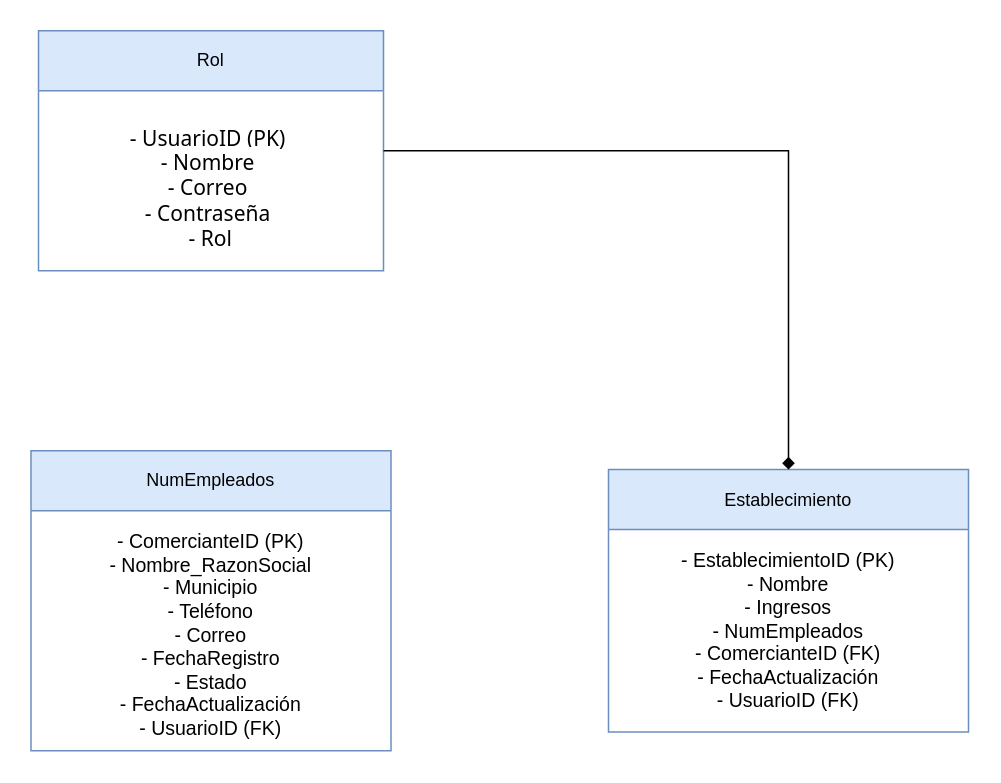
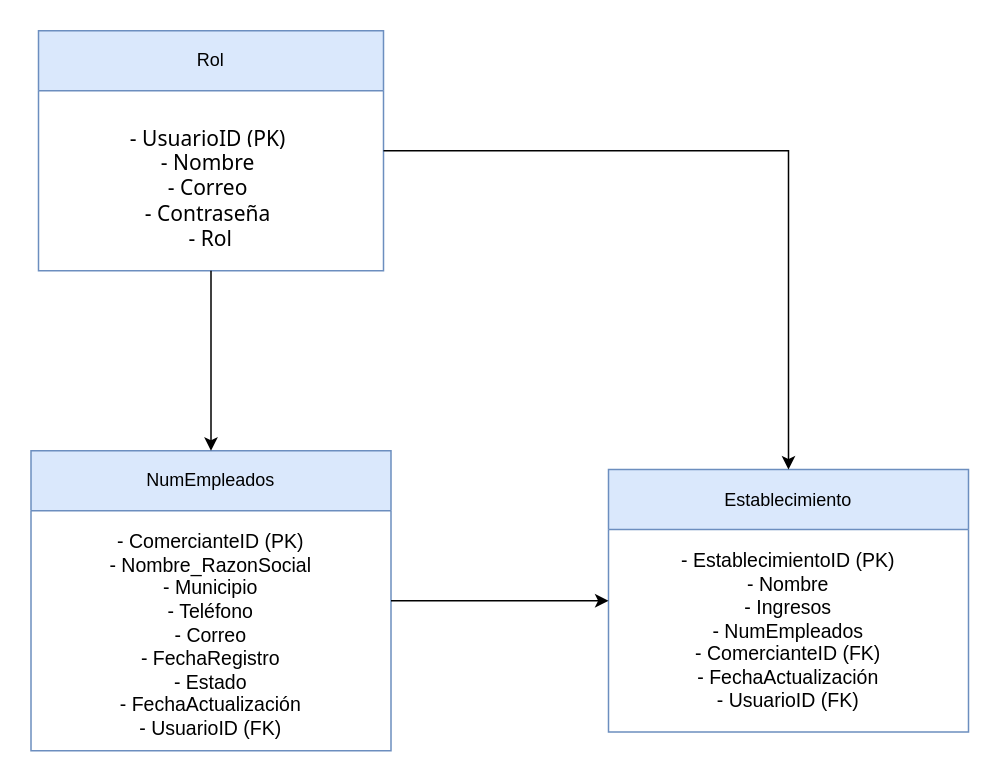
none -> (211, 357)
(788, 457) -> (788, 458)
none -> (495, 601)
